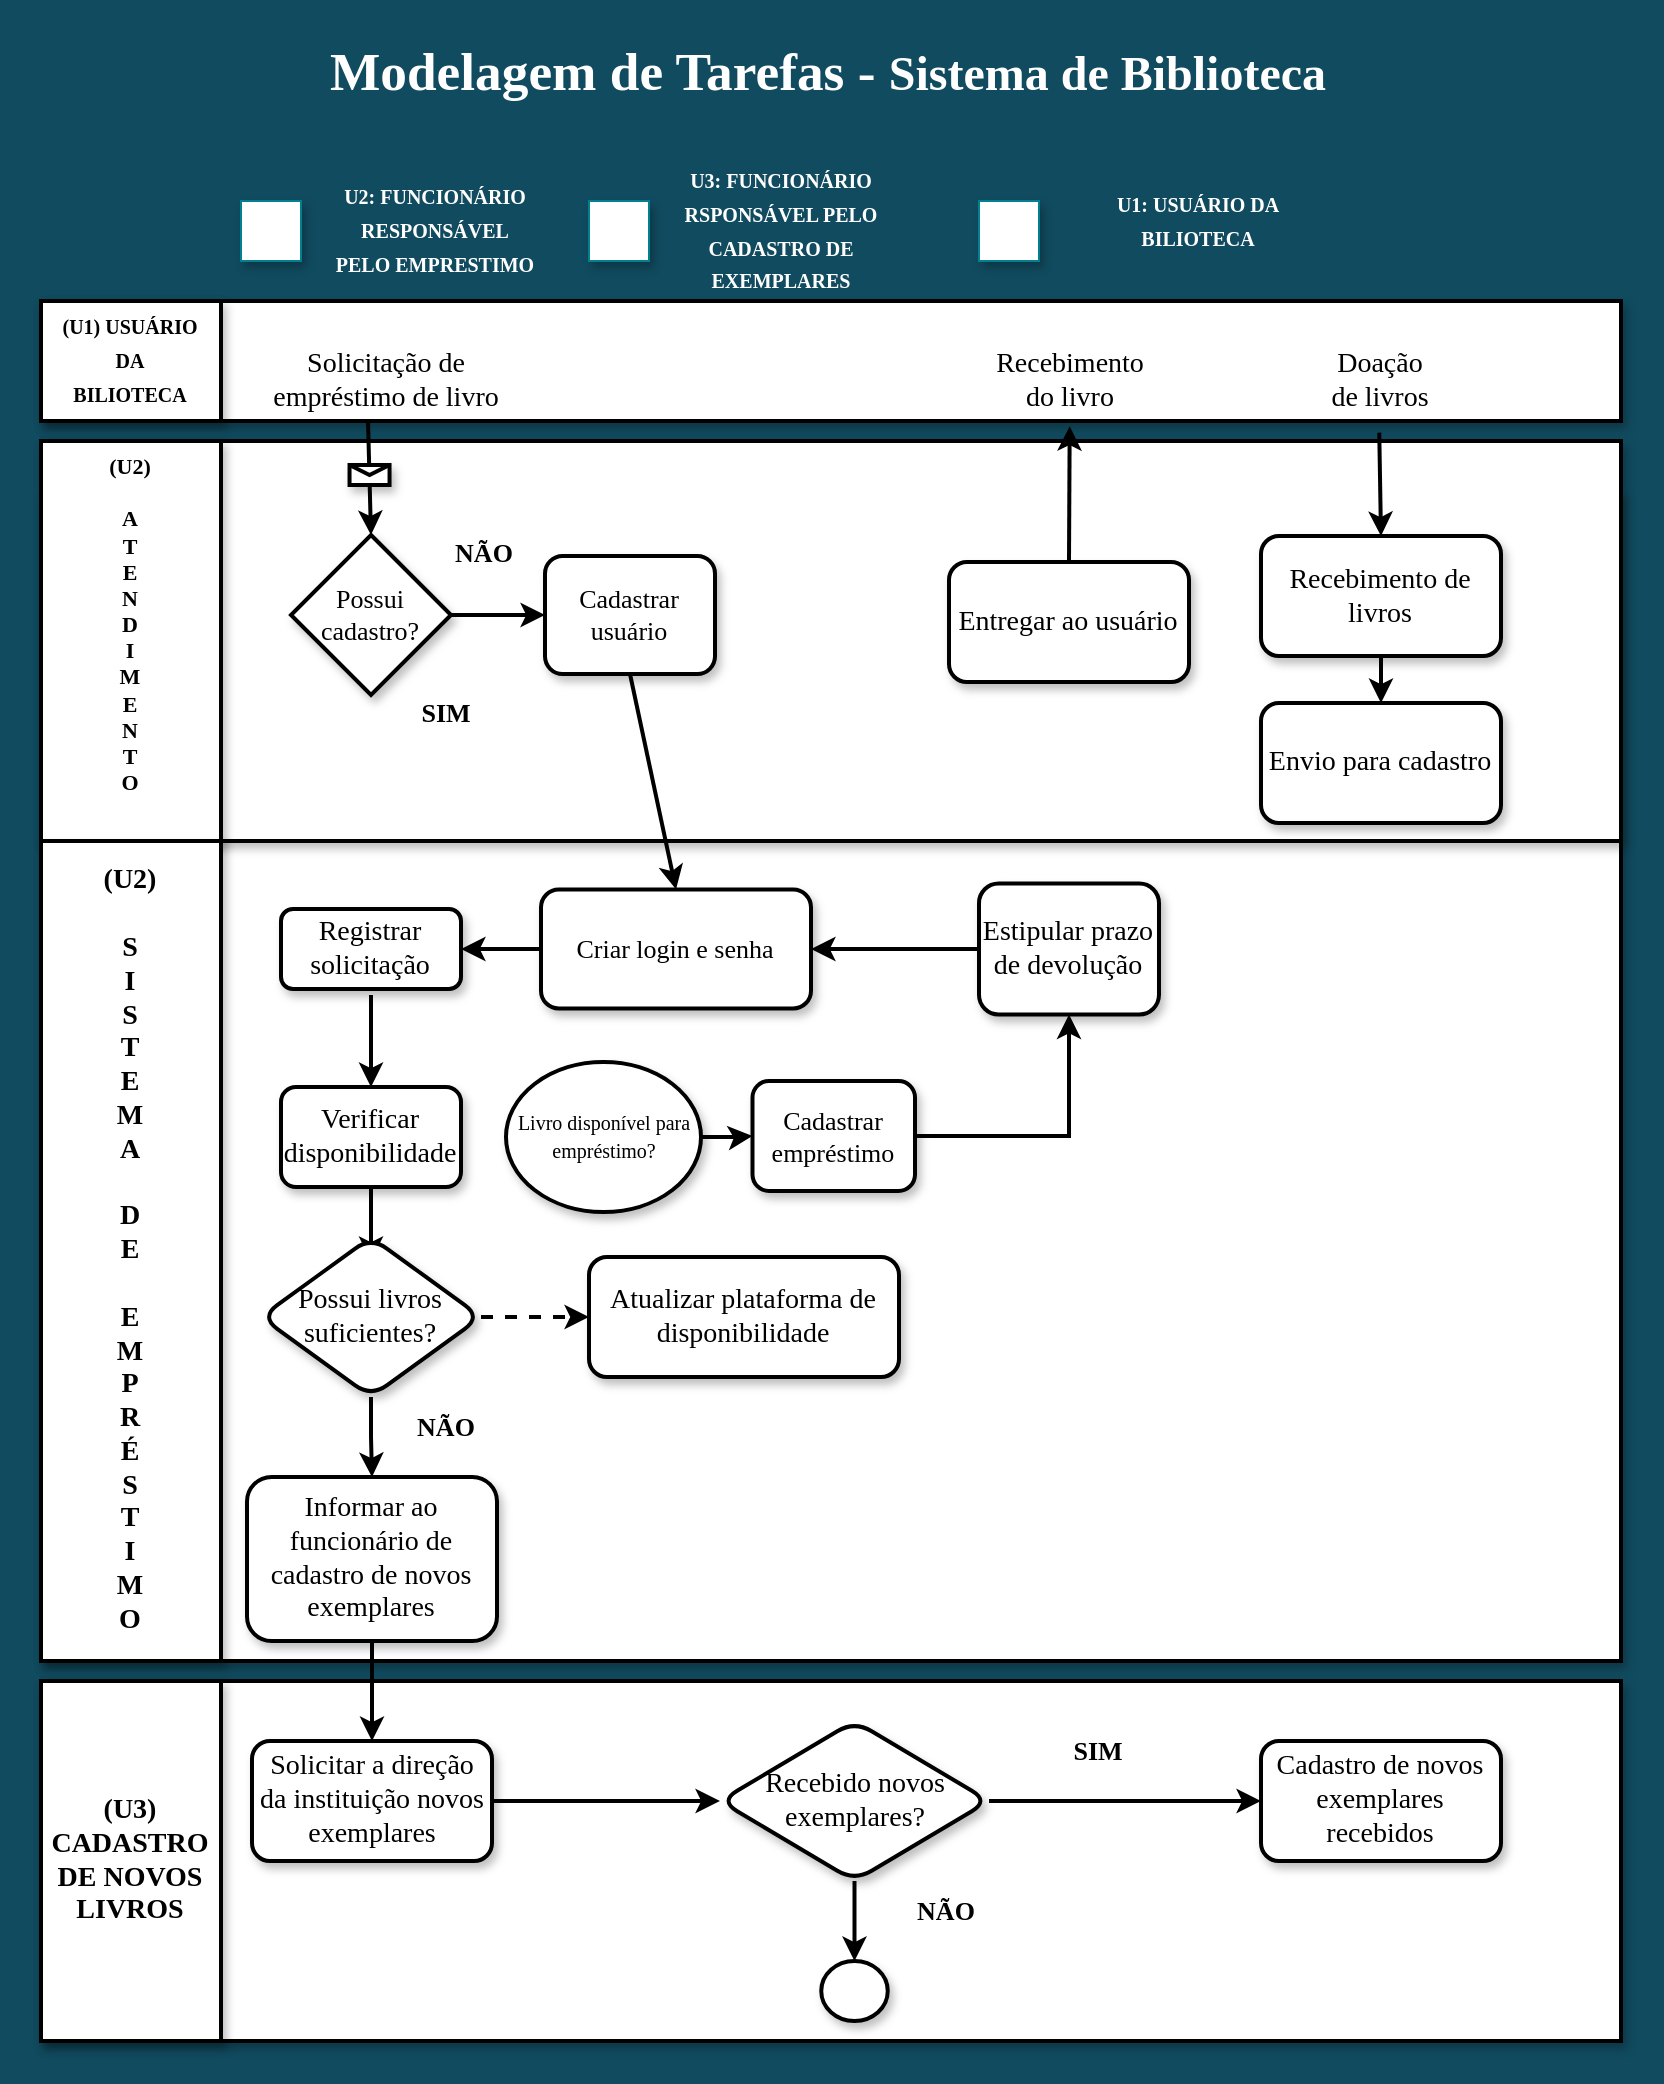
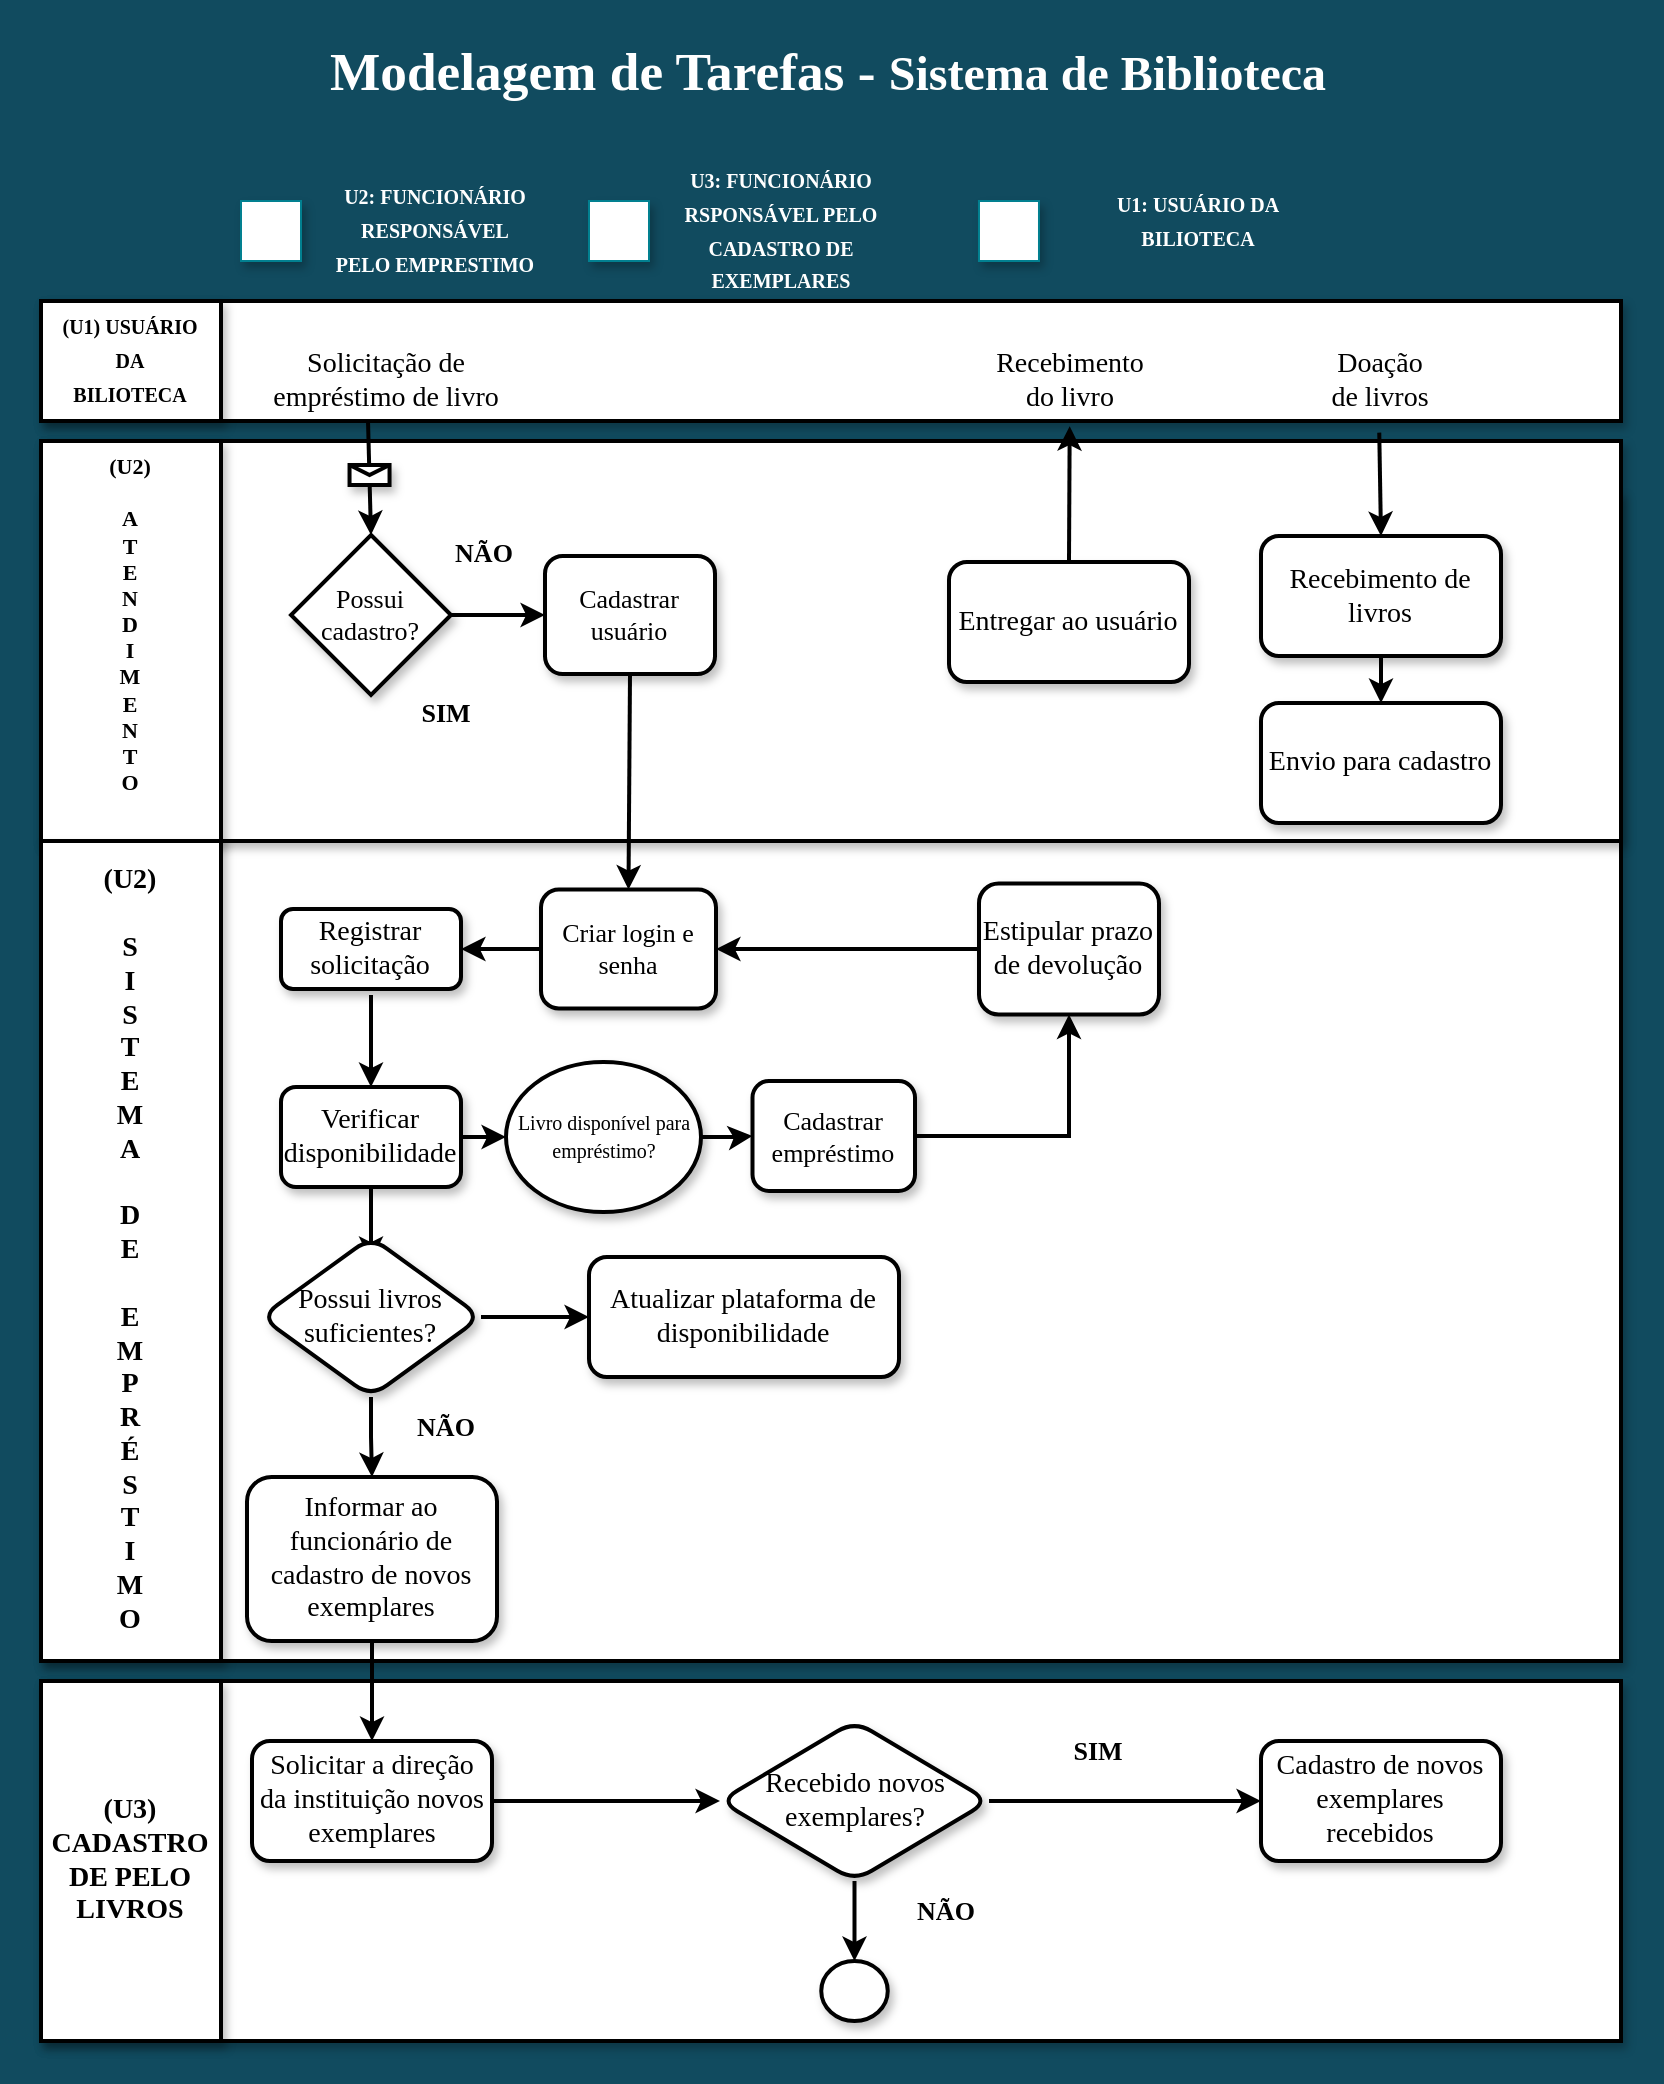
(676, 949) -> (629, 949)
none -> (475, 1137)
(498, 1317) -> (498, 1317)
(131, 1861) -> (131, 1861)
